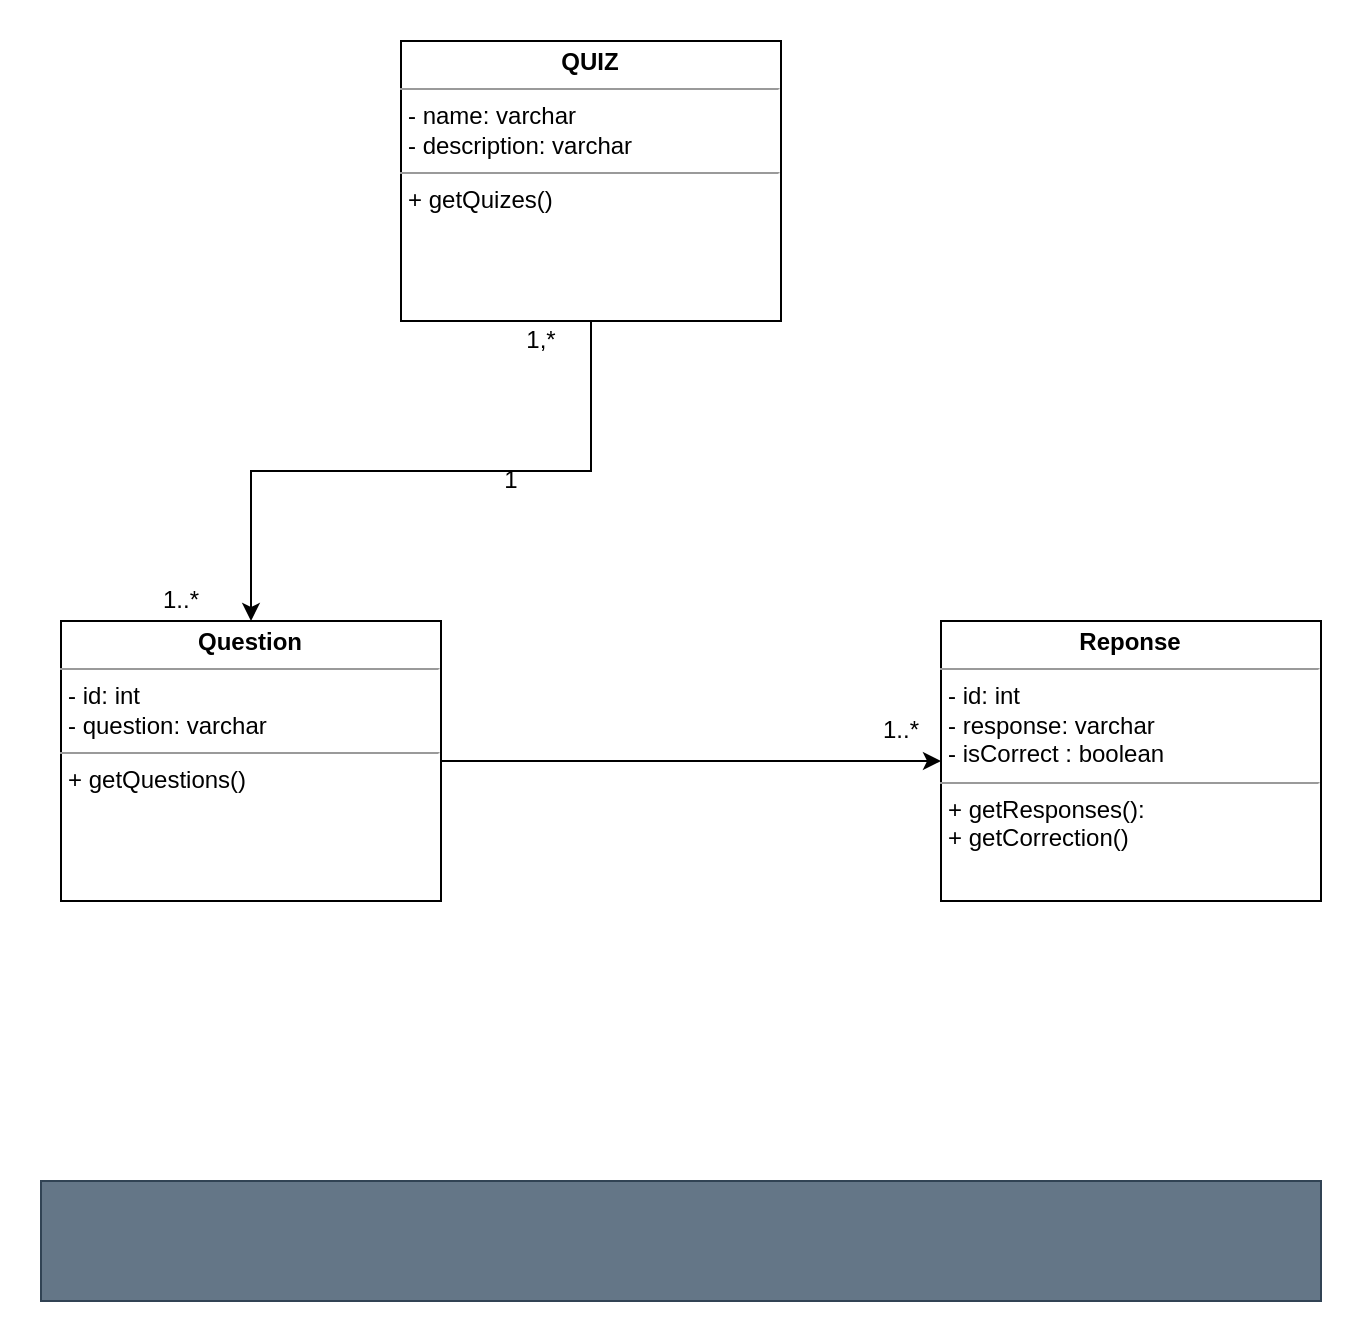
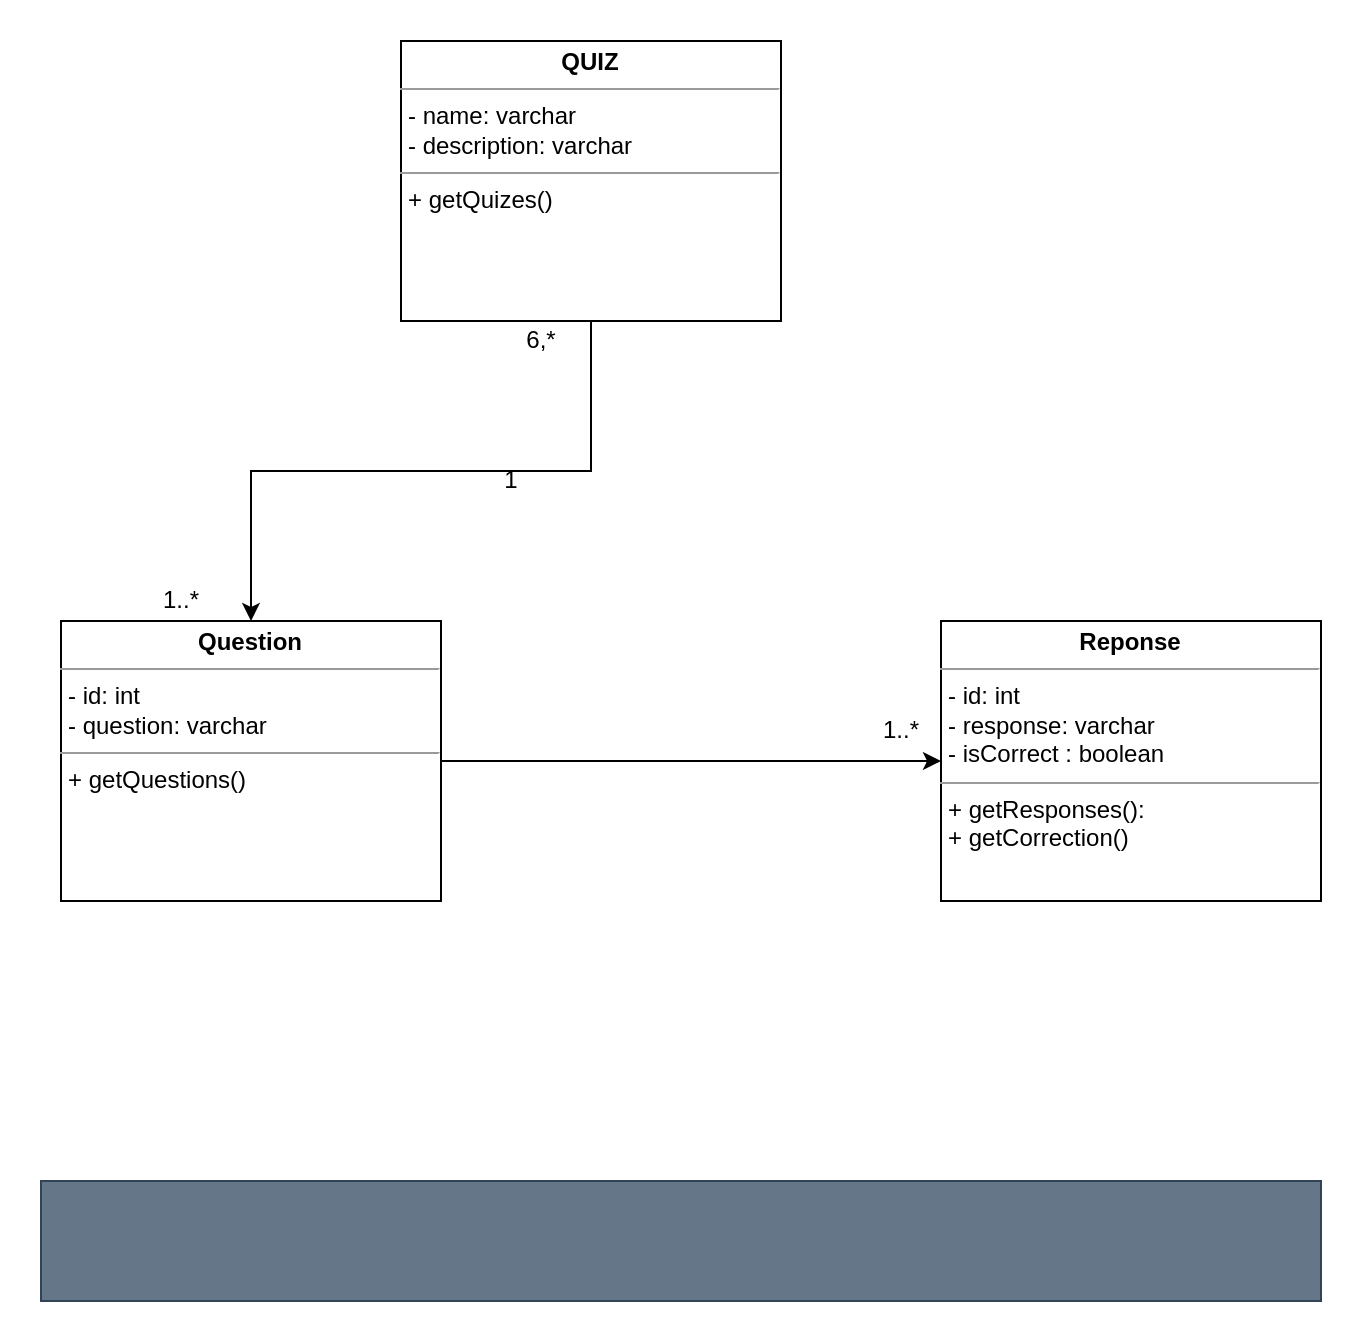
(542, 341) -> (542, 341)
